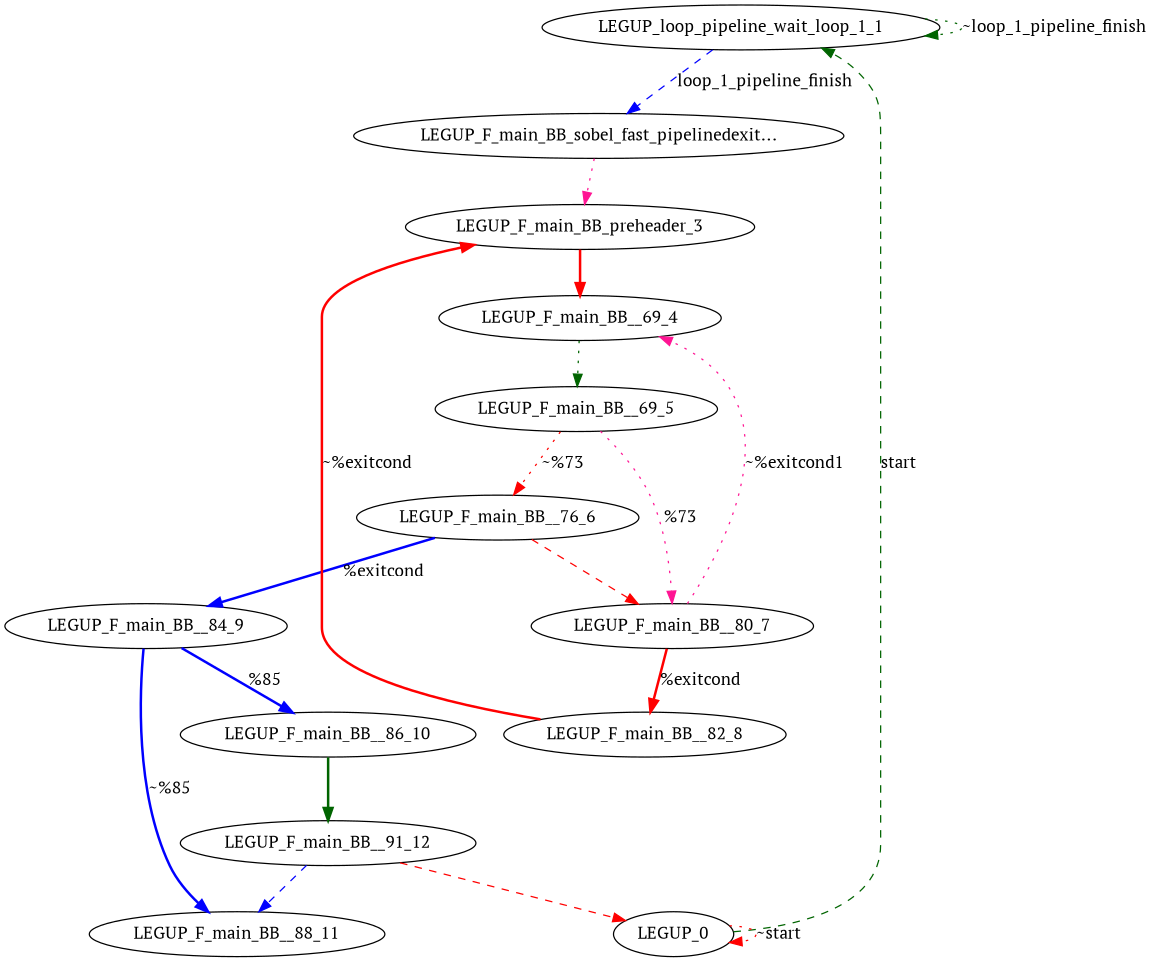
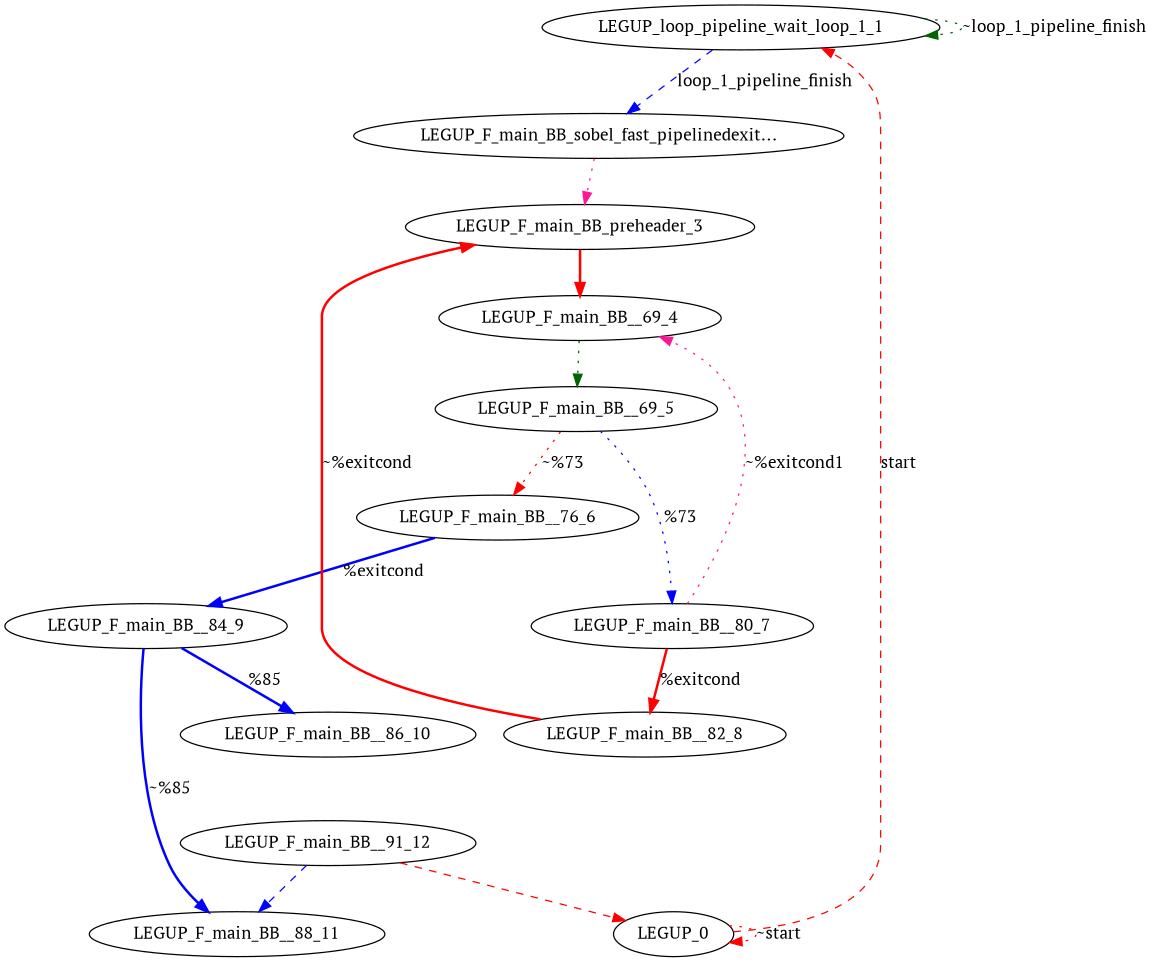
(653, 503) -> (653, 503)
(881, 533) -> (881, 533)
(580, 569) -> none
(328, 783) -> none
